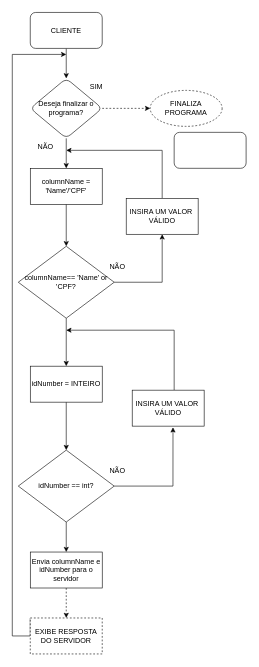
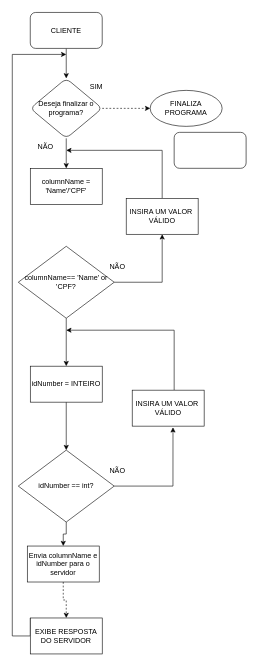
(186, 108) -> (186, 108)
(66, 240) -> none
(66, 570) -> (63, 564)
(66, 636) -> (66, 636)
